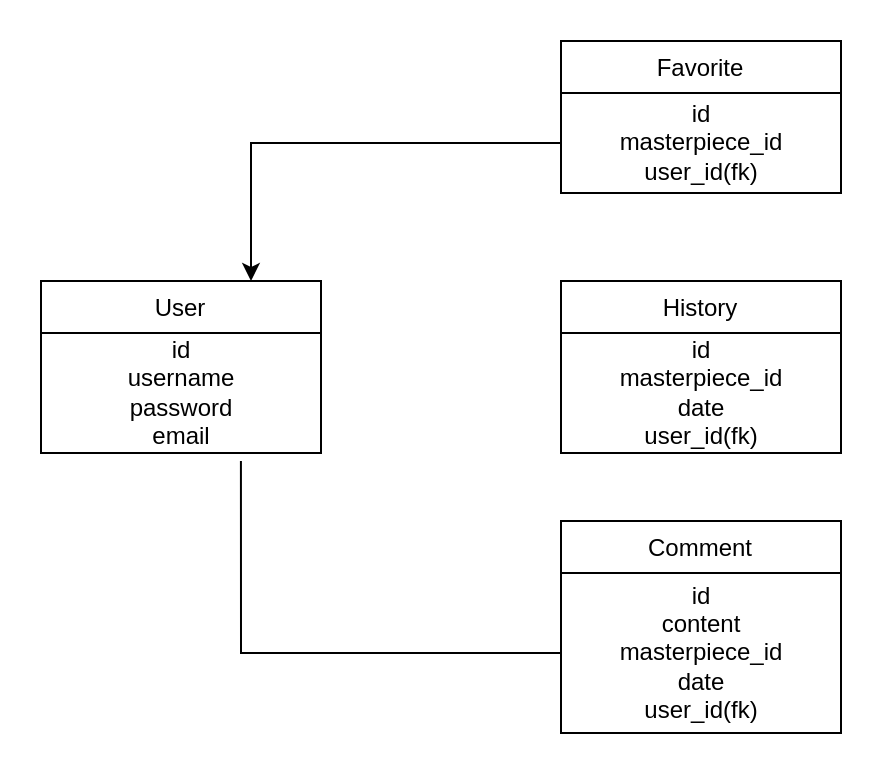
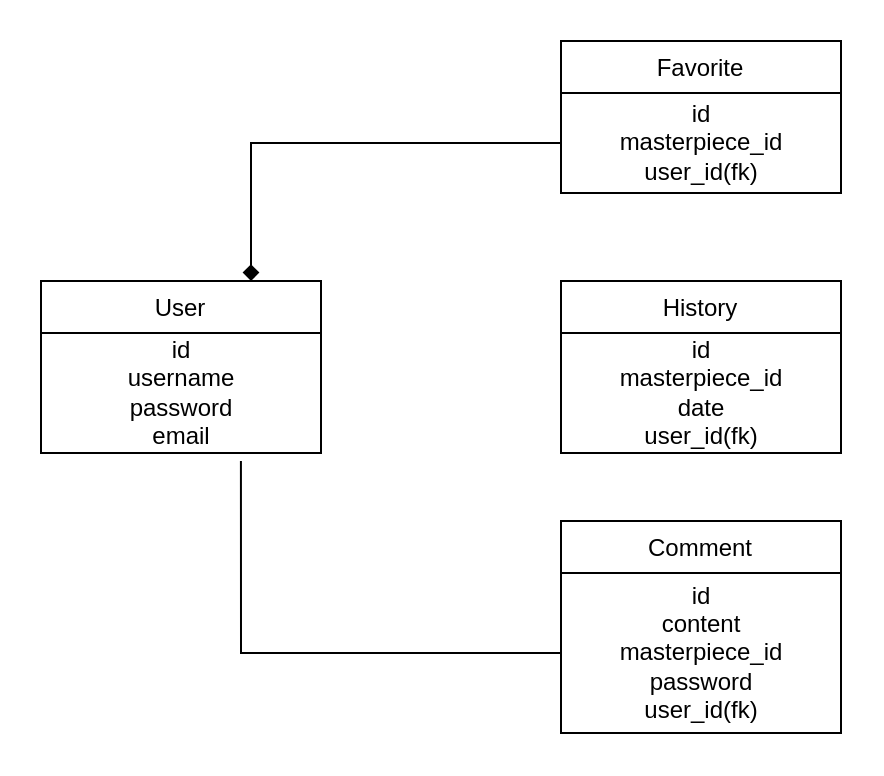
(251, 266) -> (251, 265)
(702, 653) -> (702, 653)
